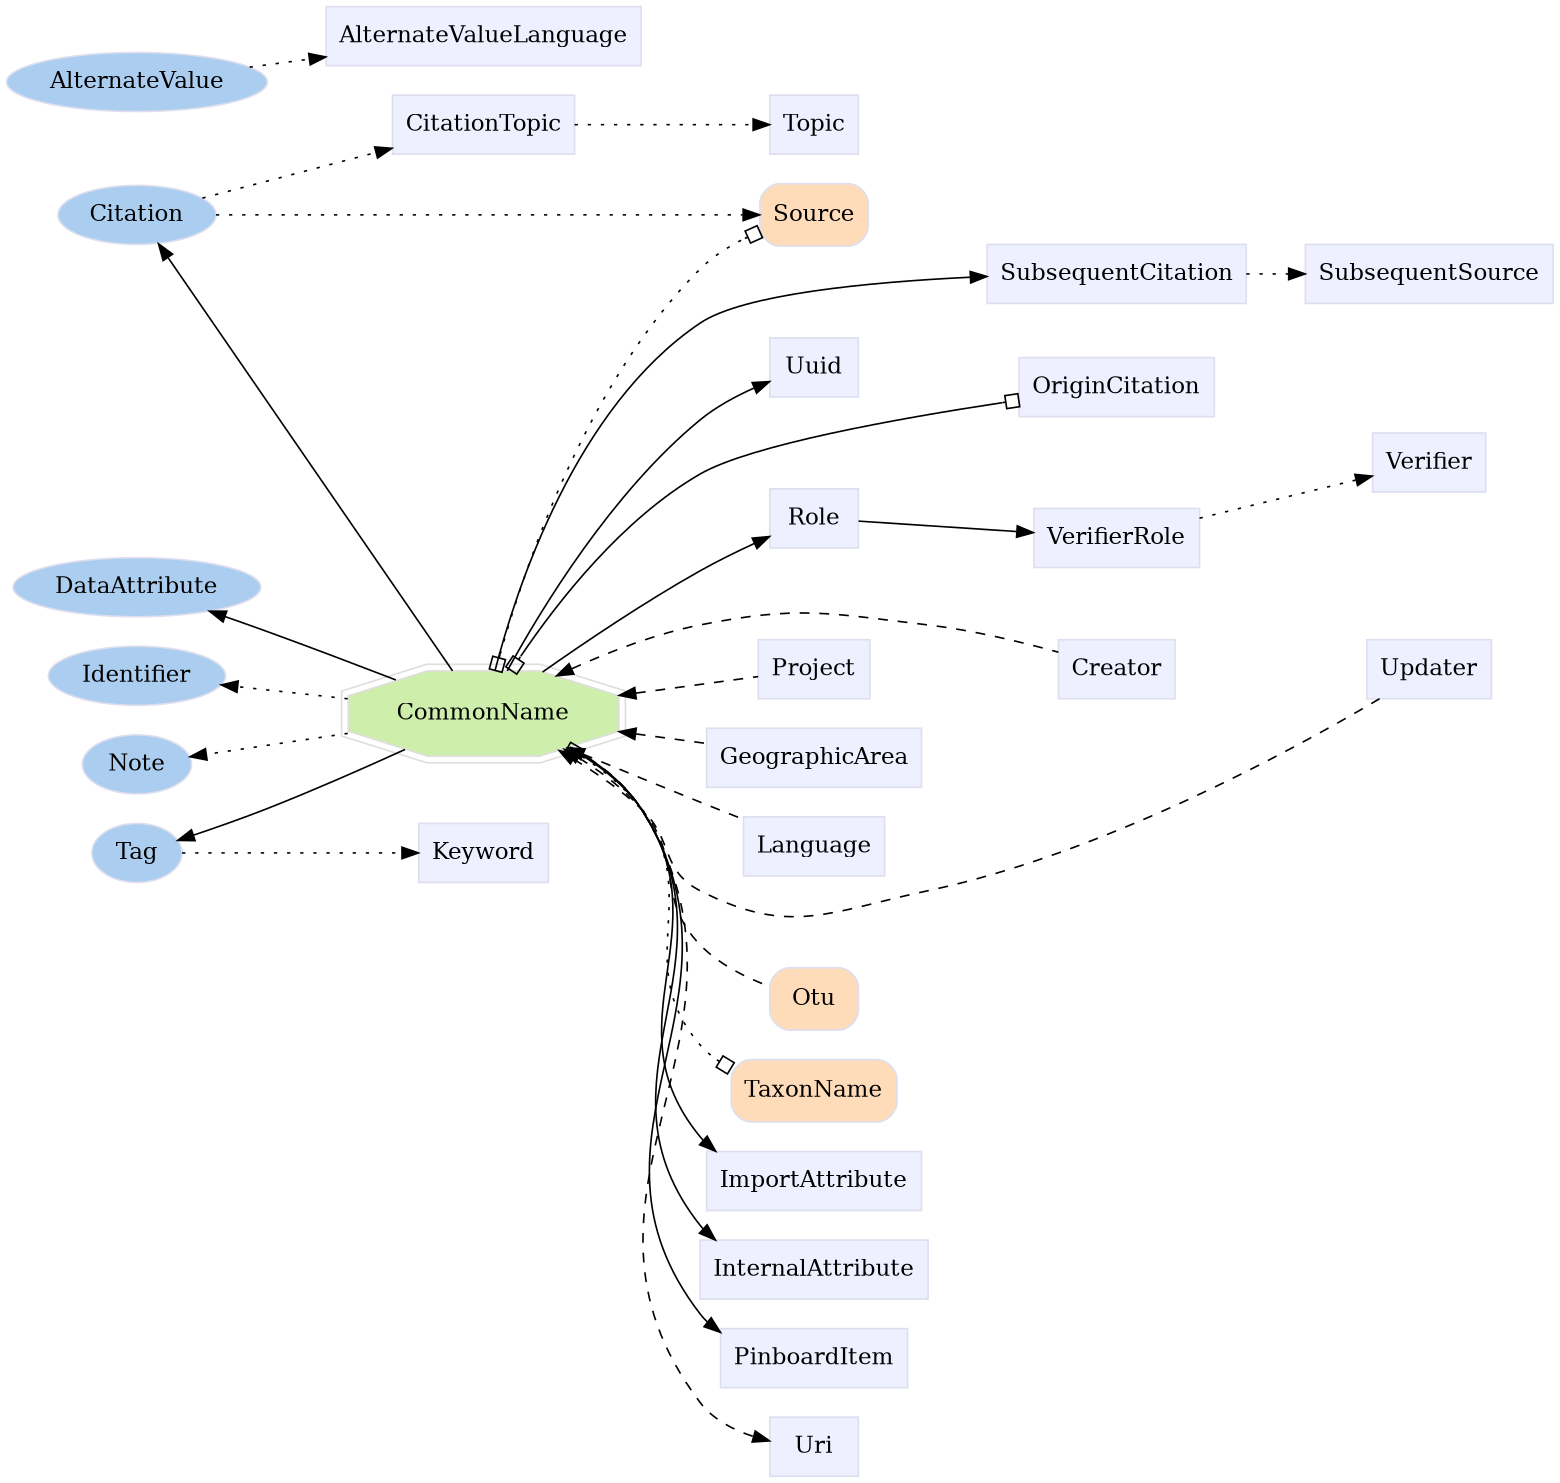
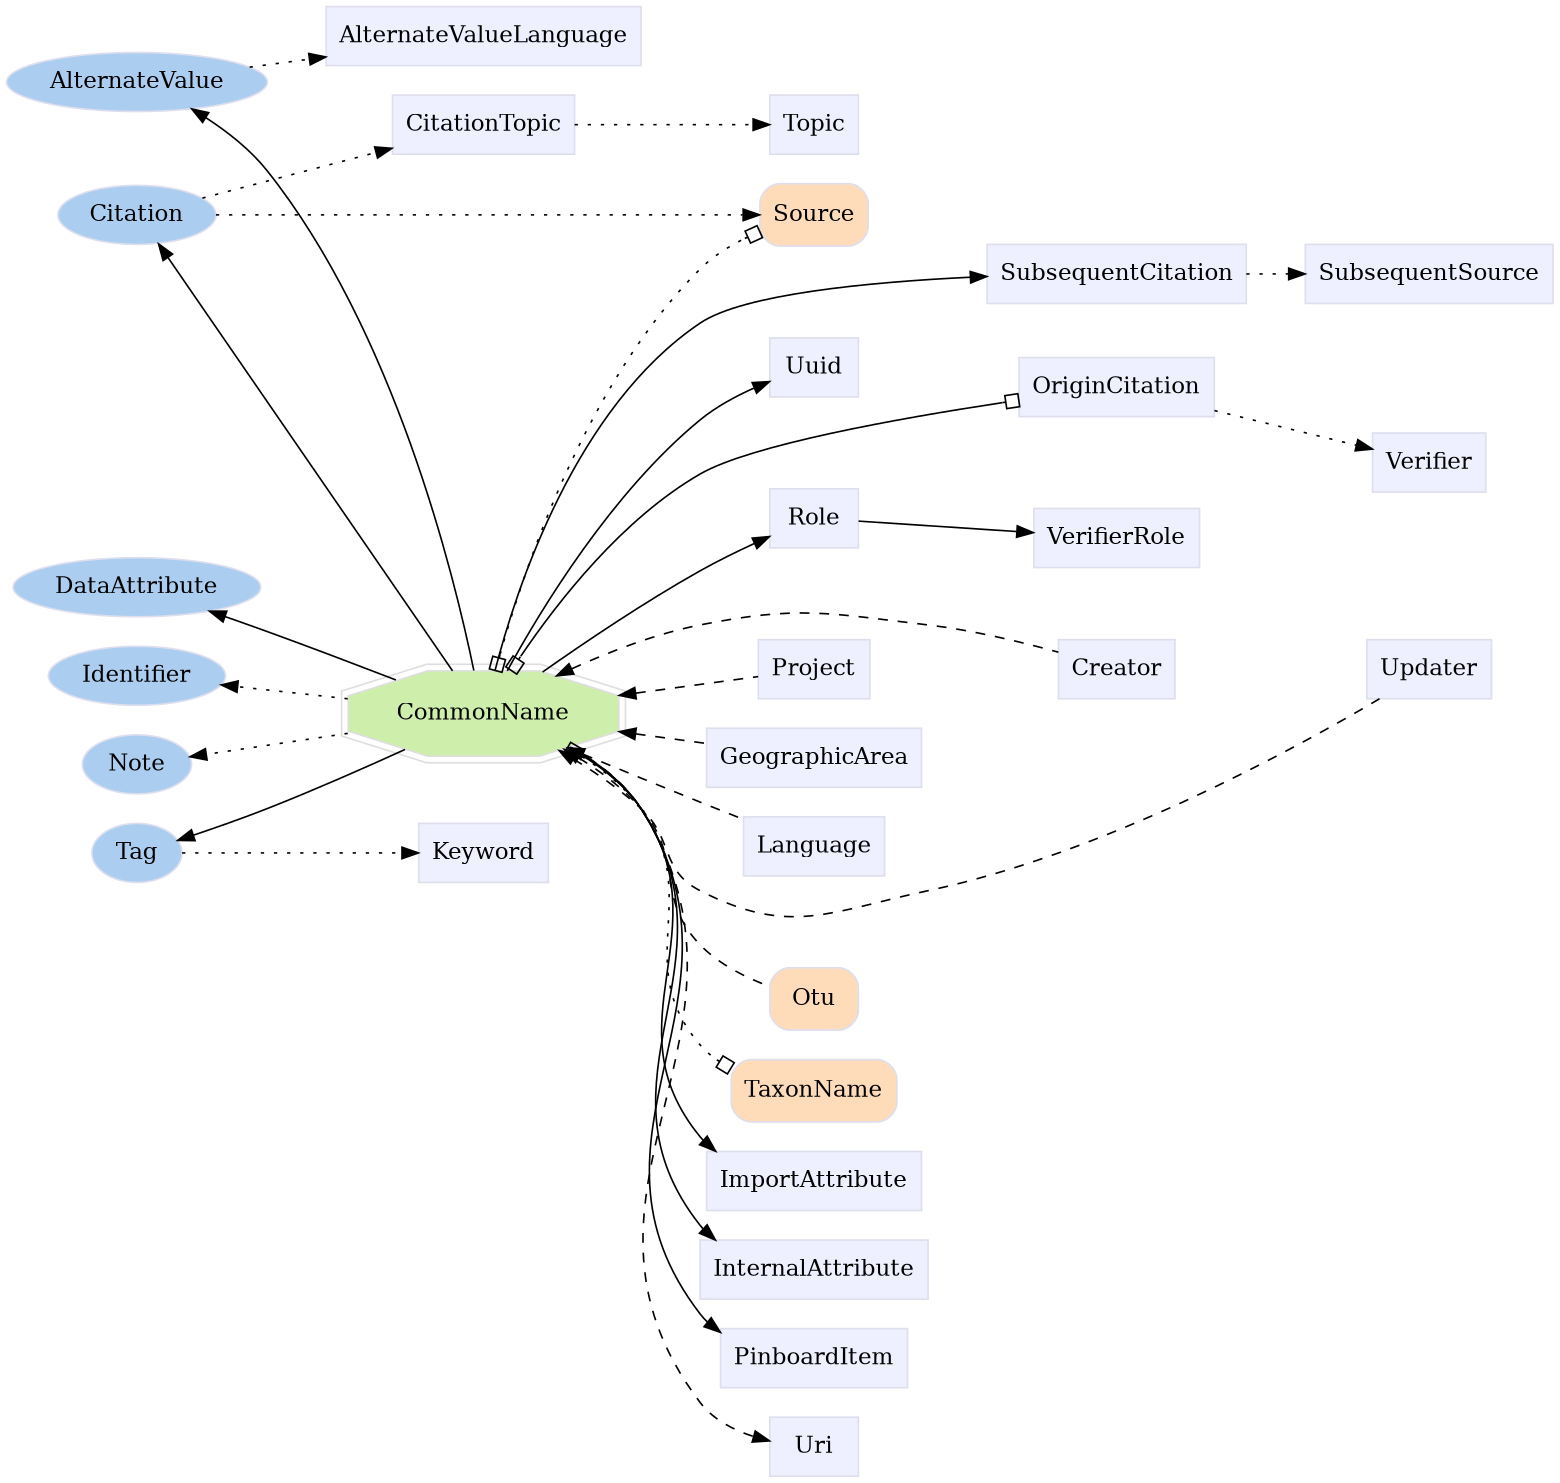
none -> (382, 371)
(1278, 499) -> (1285, 428)
